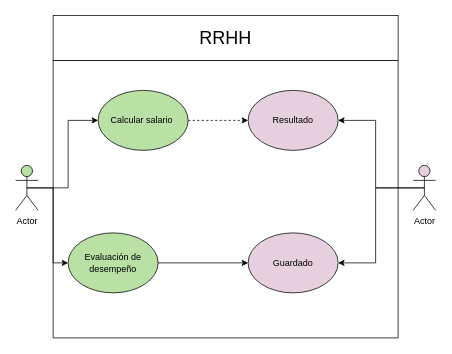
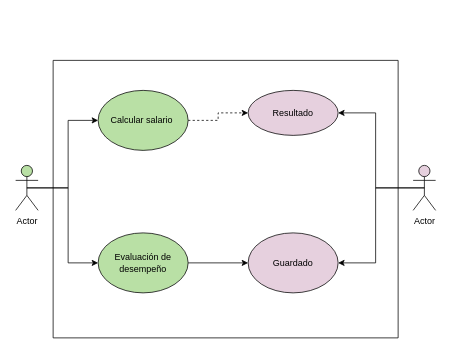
(225, 38) -> none
(293, 120) -> (293, 113)
(113, 263) -> (143, 263)
